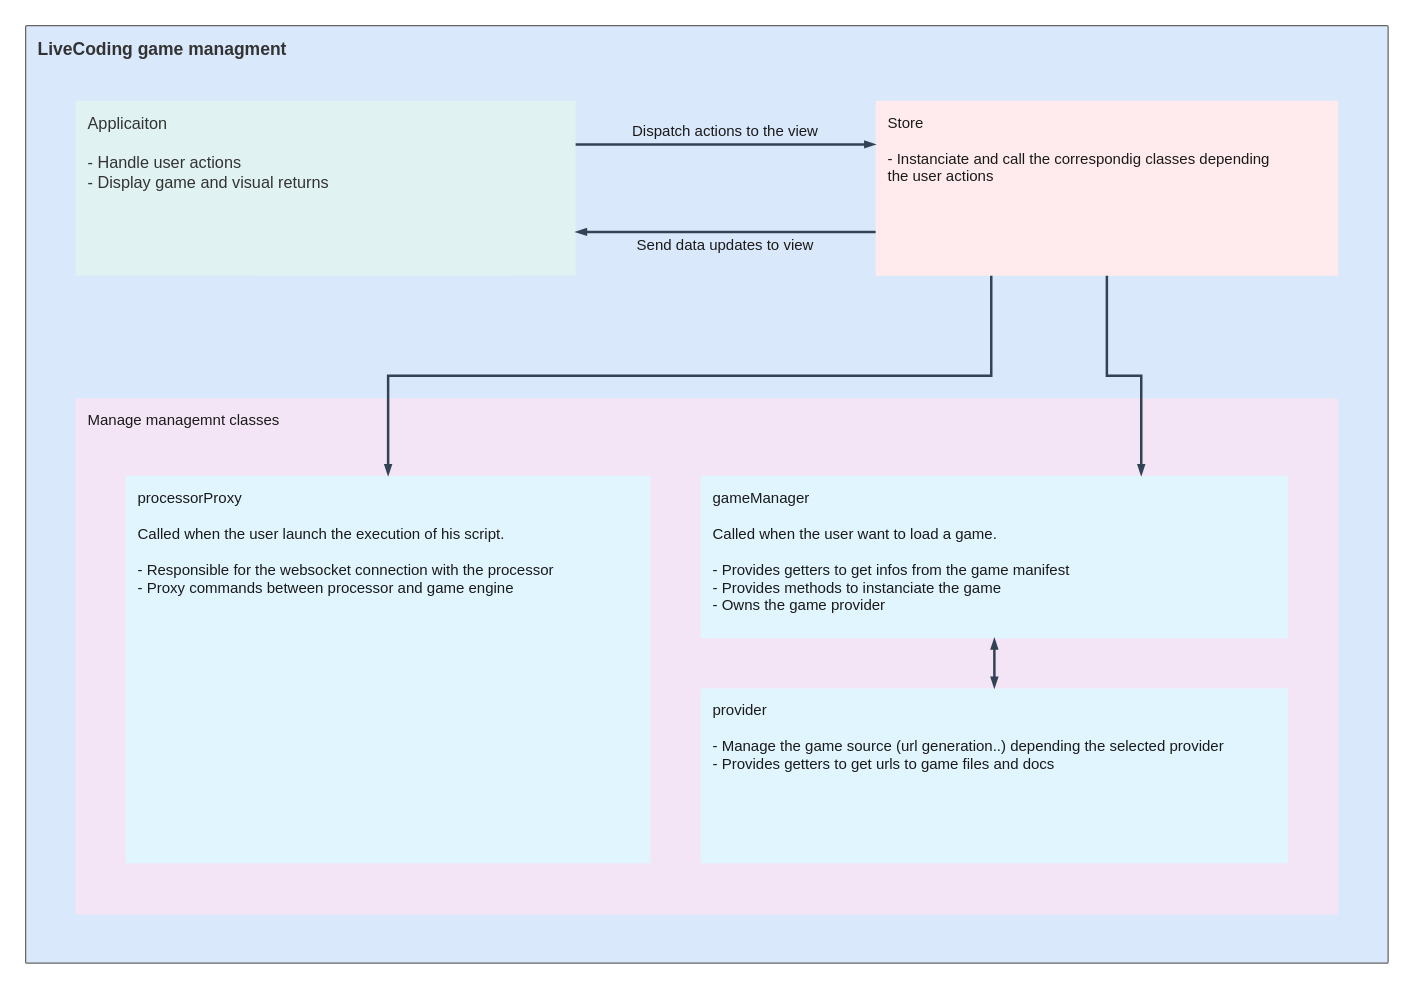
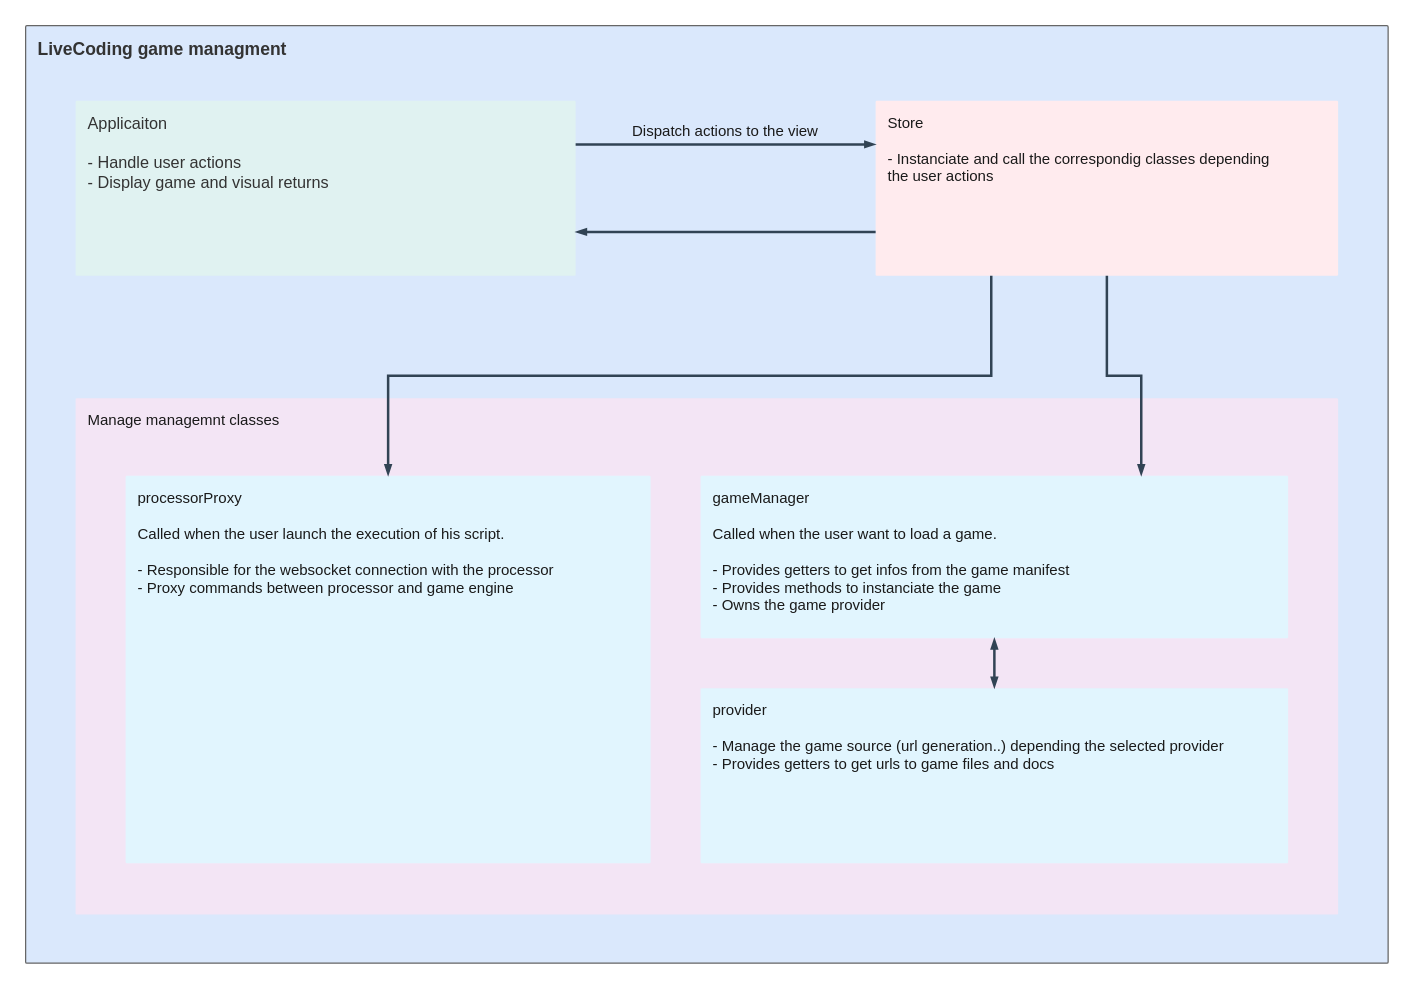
(726, 244) -> none
